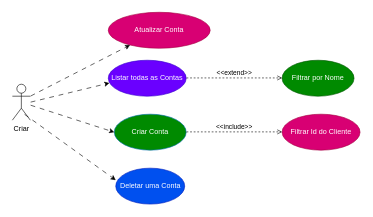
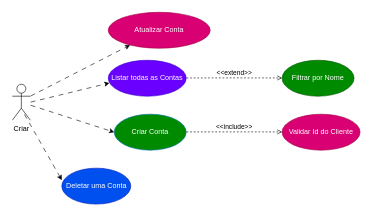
(321, 132) -> (321, 132)
(150, 186) -> (96, 186)
